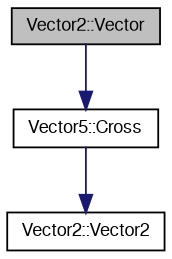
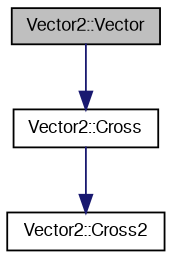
(86, 128) -> (86, 128)
(86, 231) -> (86, 231)
